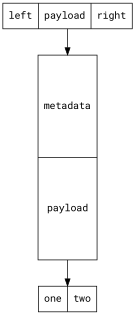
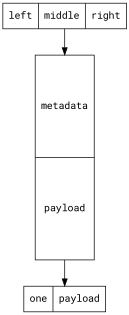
(65, 16) -> (62, 16)
(82, 299) -> (79, 299)
